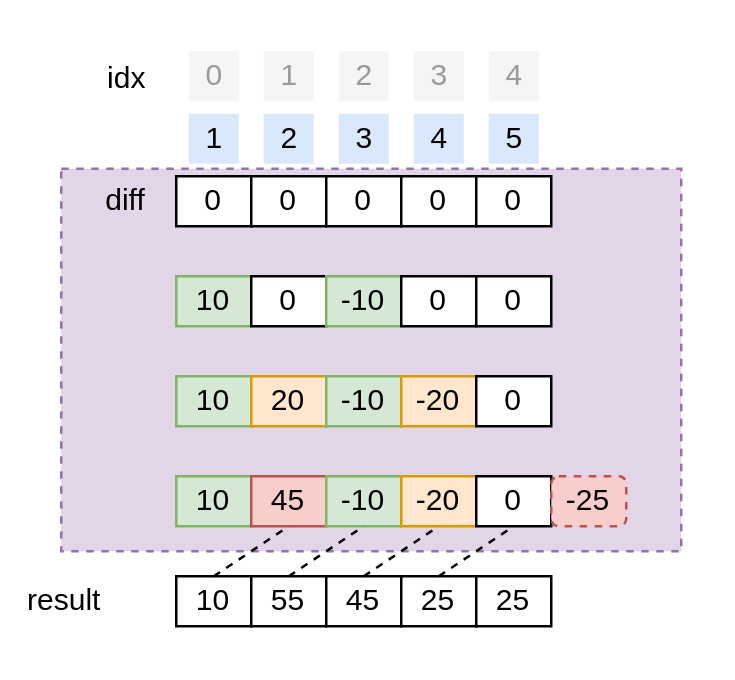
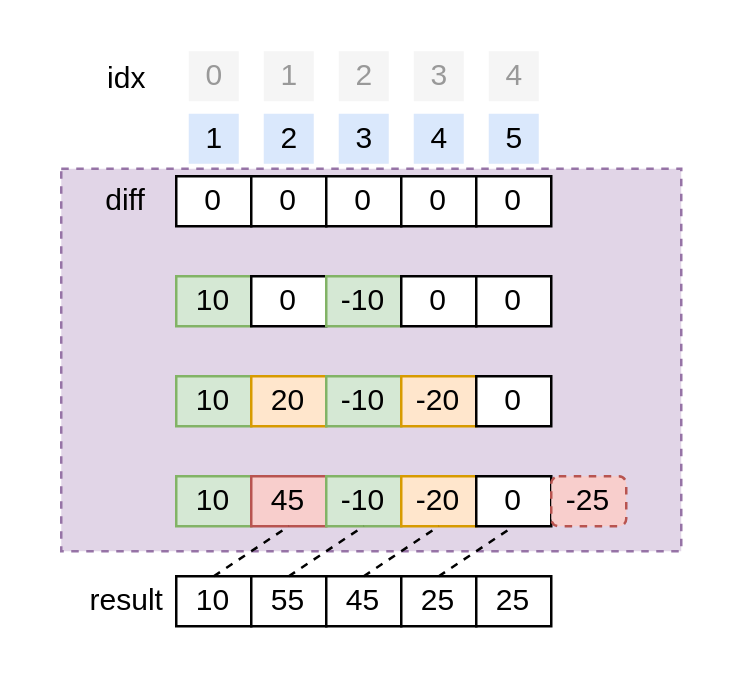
(64, 601) -> (126, 601)
